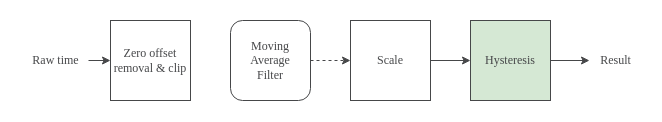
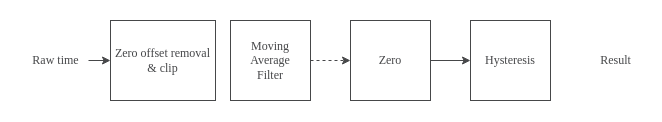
(151, 61) -> (163, 61)
(271, 61) -> (271, 61)
(391, 61) -> (391, 61)
(511, 61) -> (511, 61)
(567, 61) -> none
